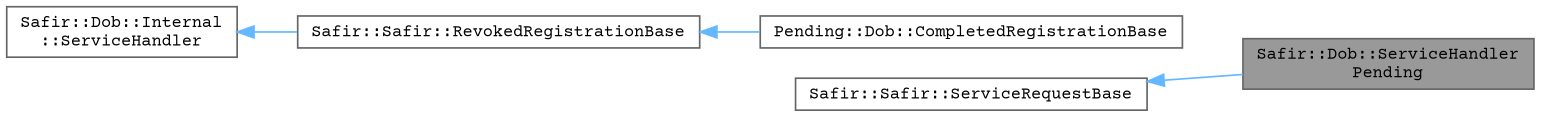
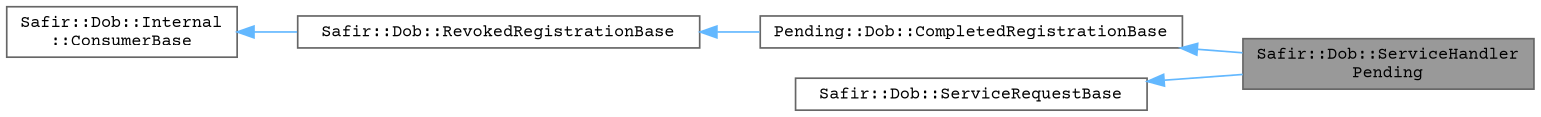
(122, 32) -> (122, 32)
(499, 32) -> (499, 32)
none -> (1220, 51)
(971, 94) -> (971, 94)
